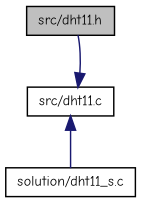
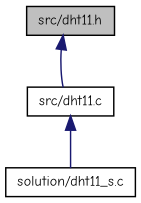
(80, 54) -> (61, 69)
